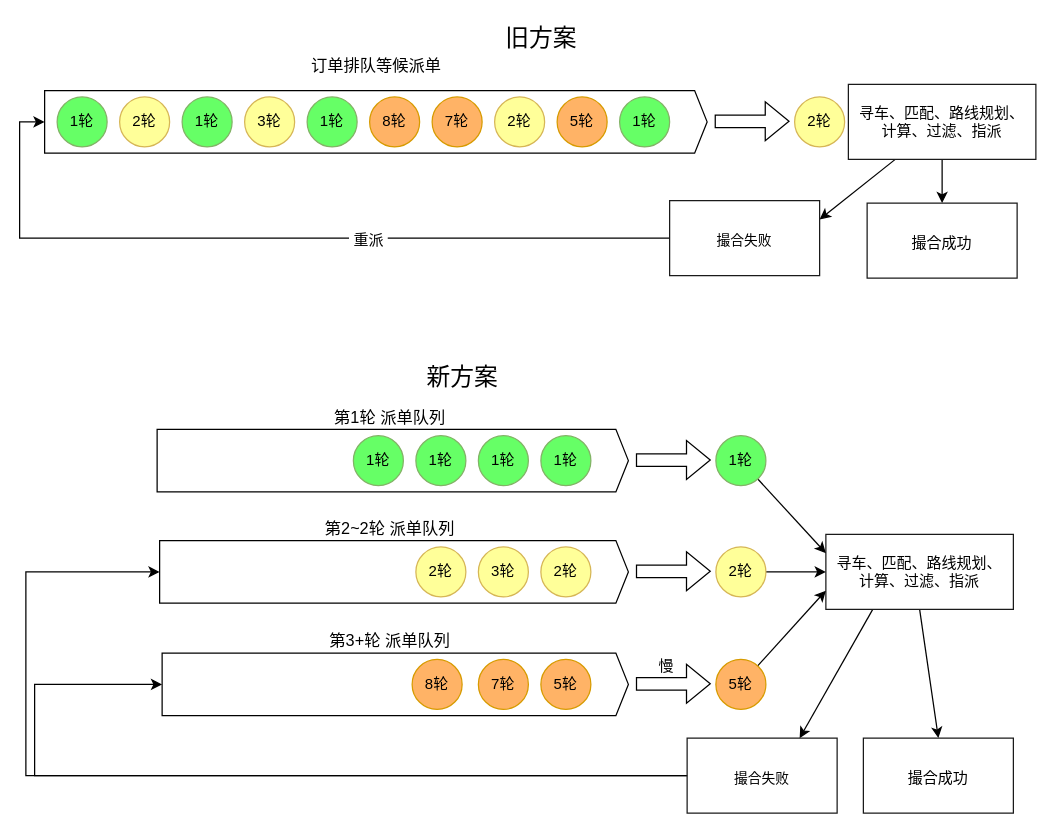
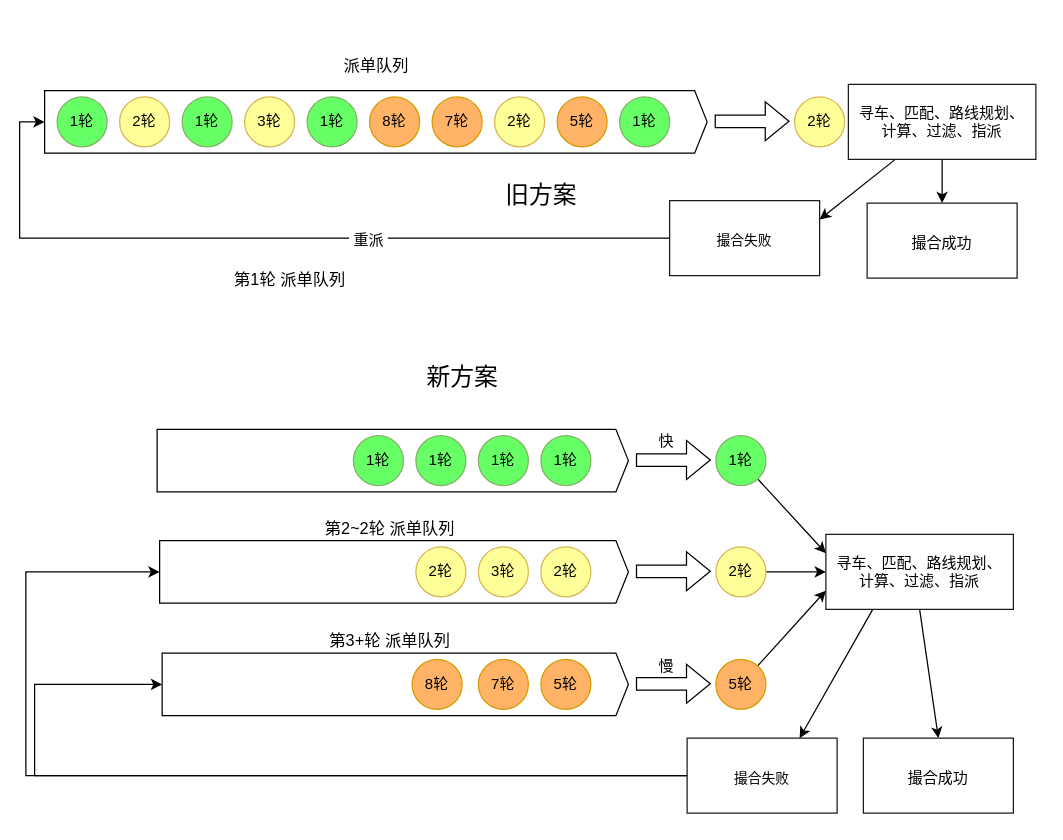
(540, 39) -> (540, 196)
(376, 66) -> (376, 66)
(389, 417) -> (289, 279)
none -> (666, 442)
